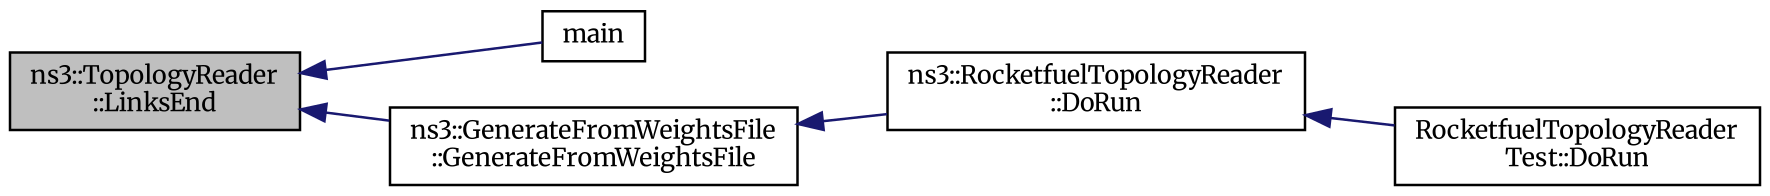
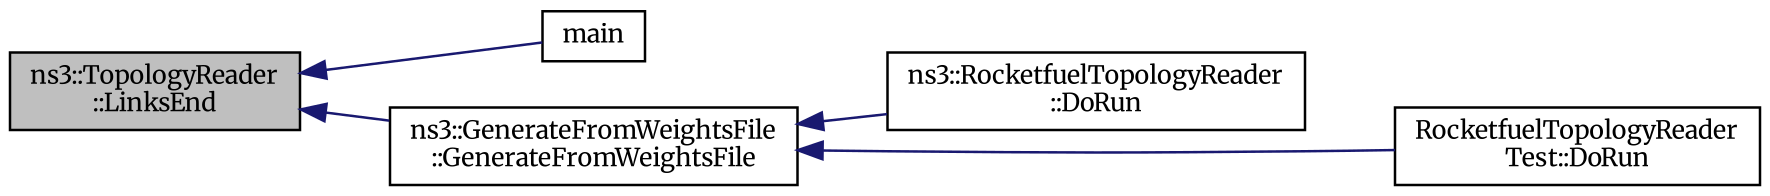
(1363, 122) -> (1109, 152)
